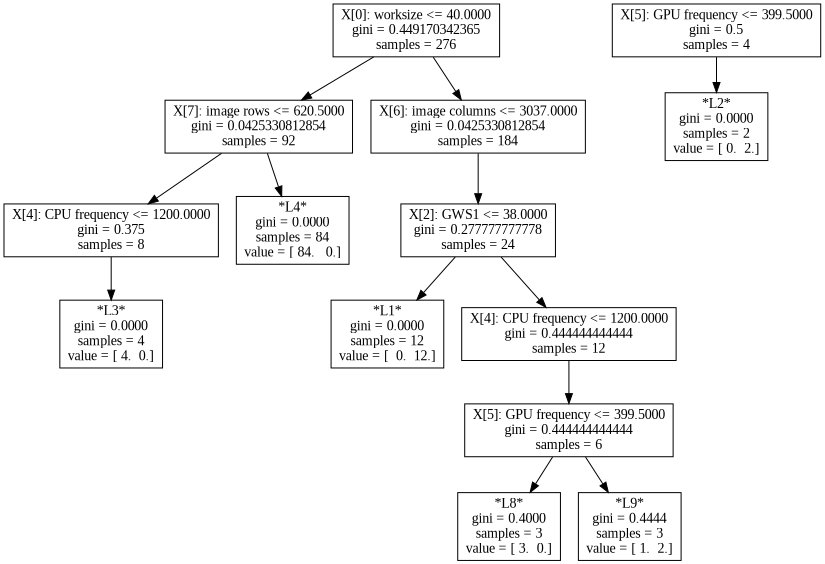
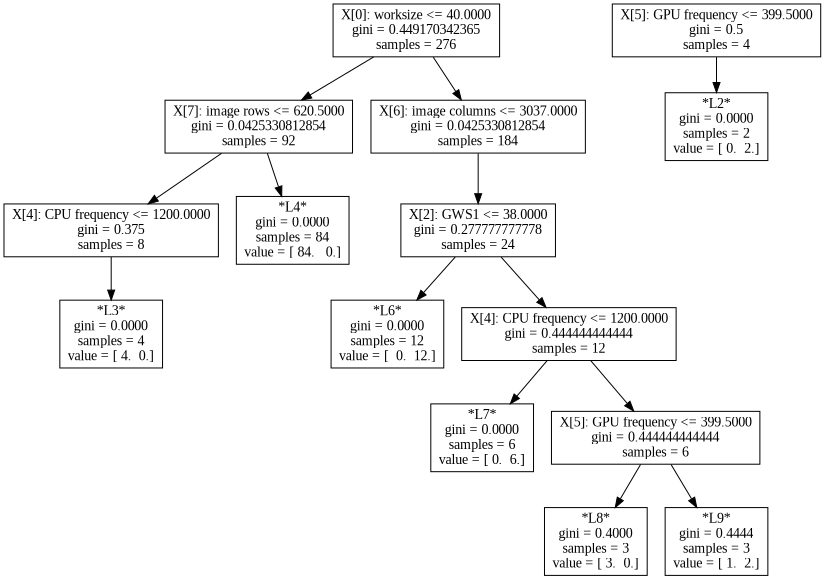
(387, 334) -> (387, 334)
none -> (482, 438)
